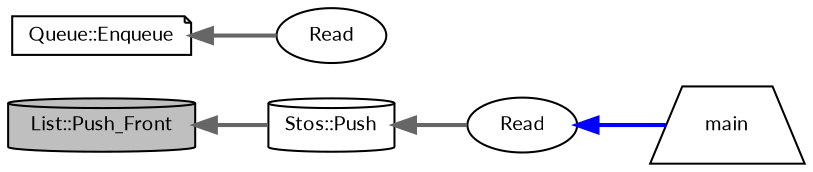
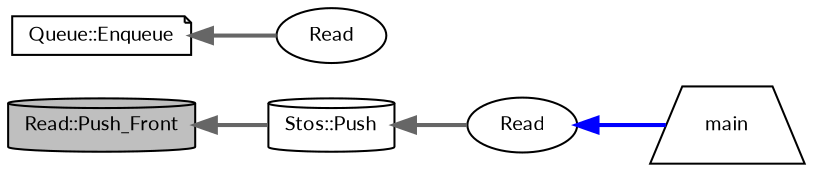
(102, 125) -> (102, 125)
